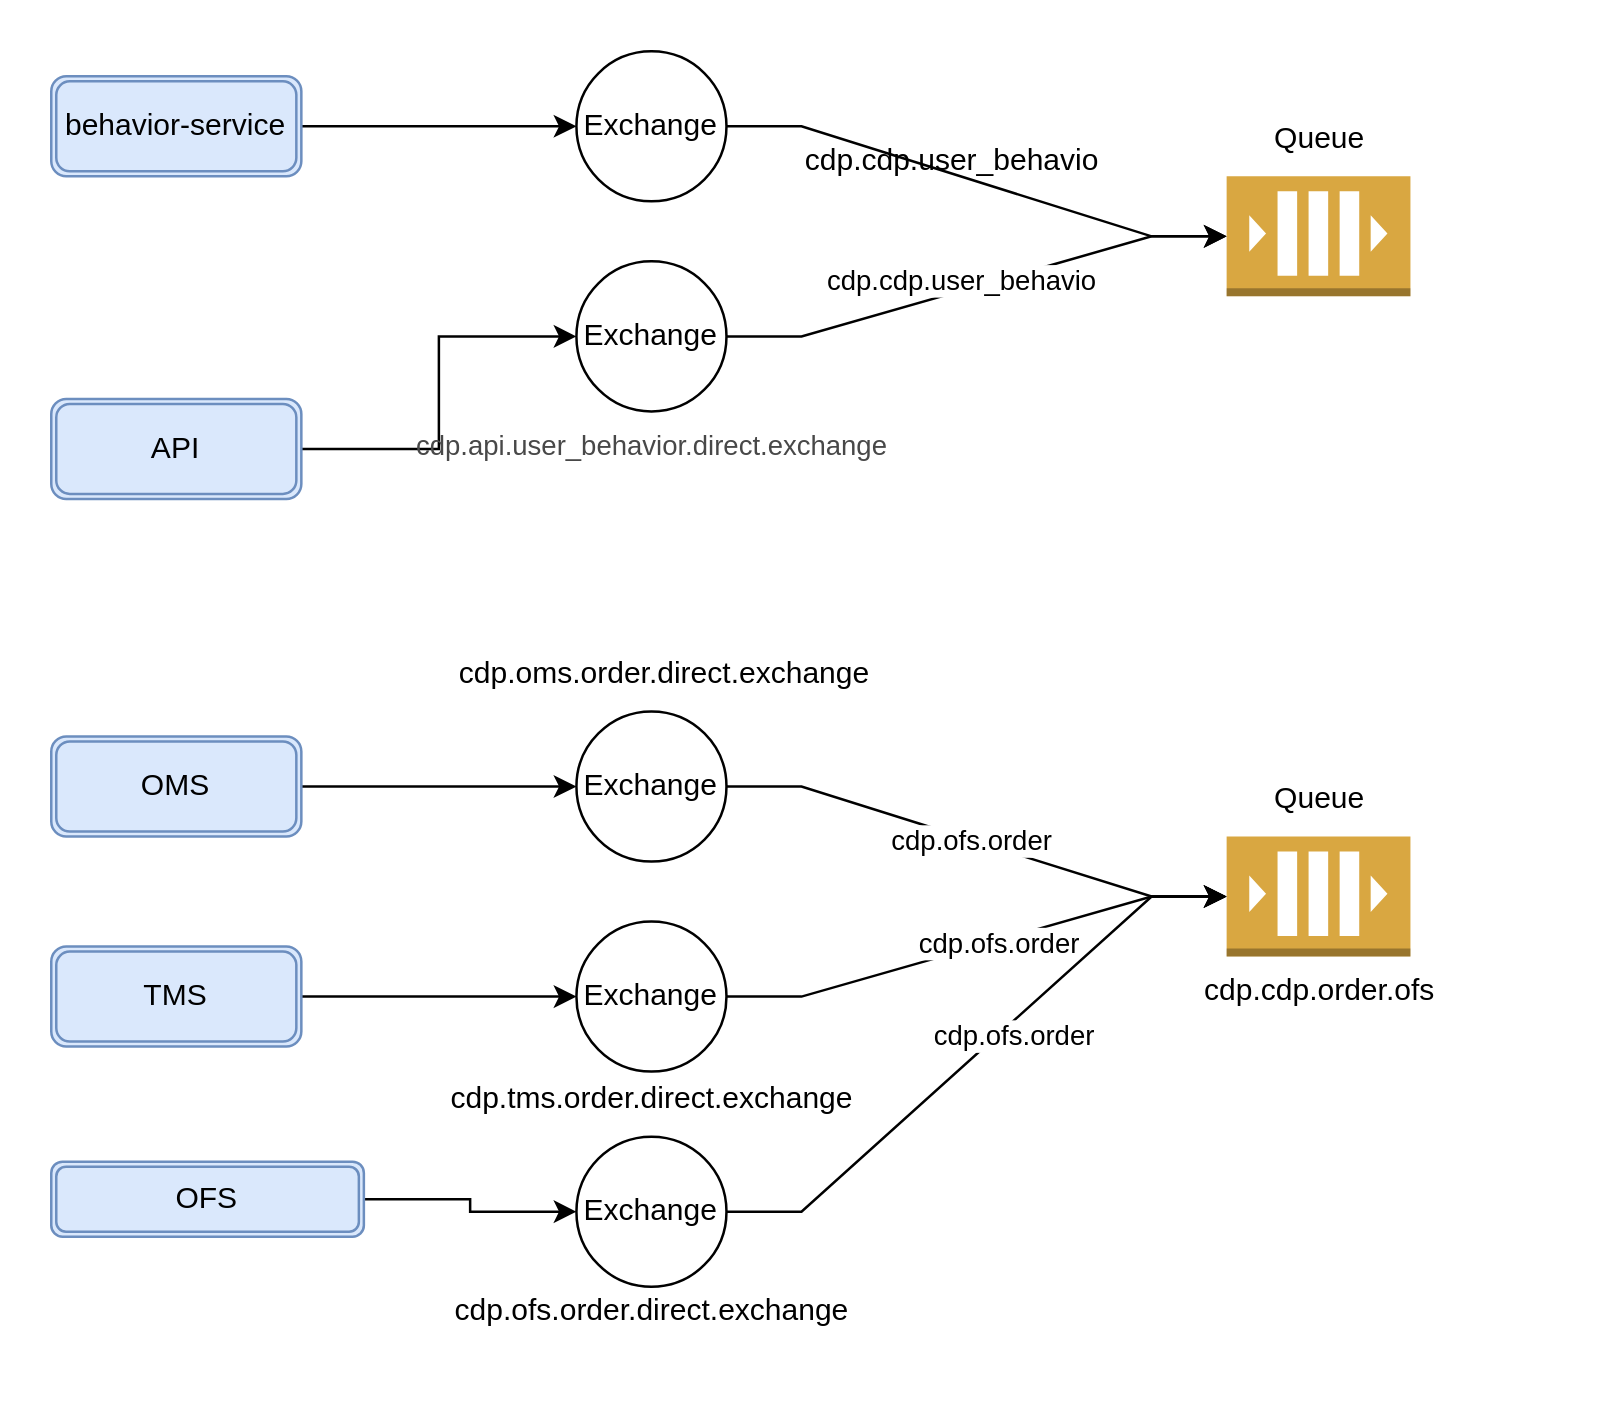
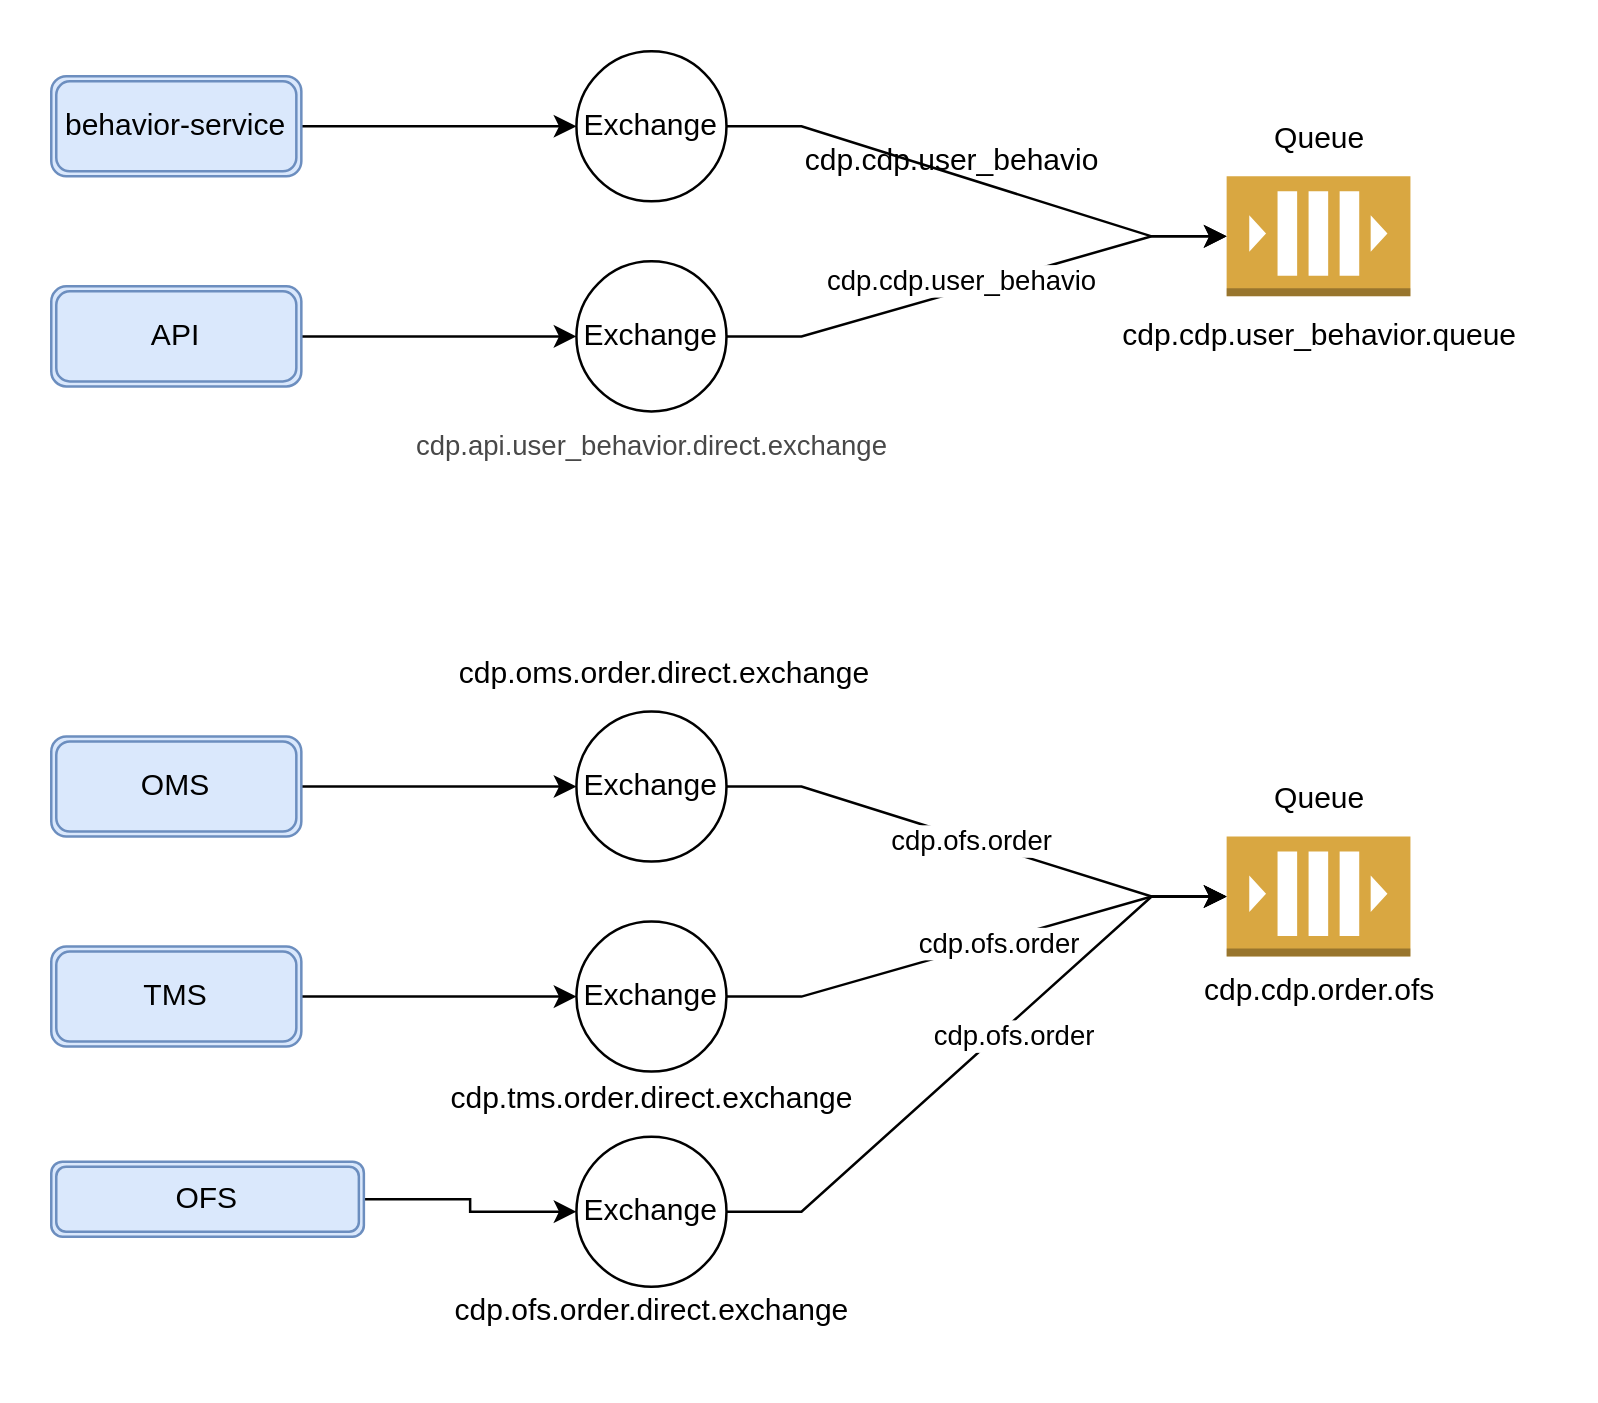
none -> (1318, 336)
(176, 449) -> (176, 336)
